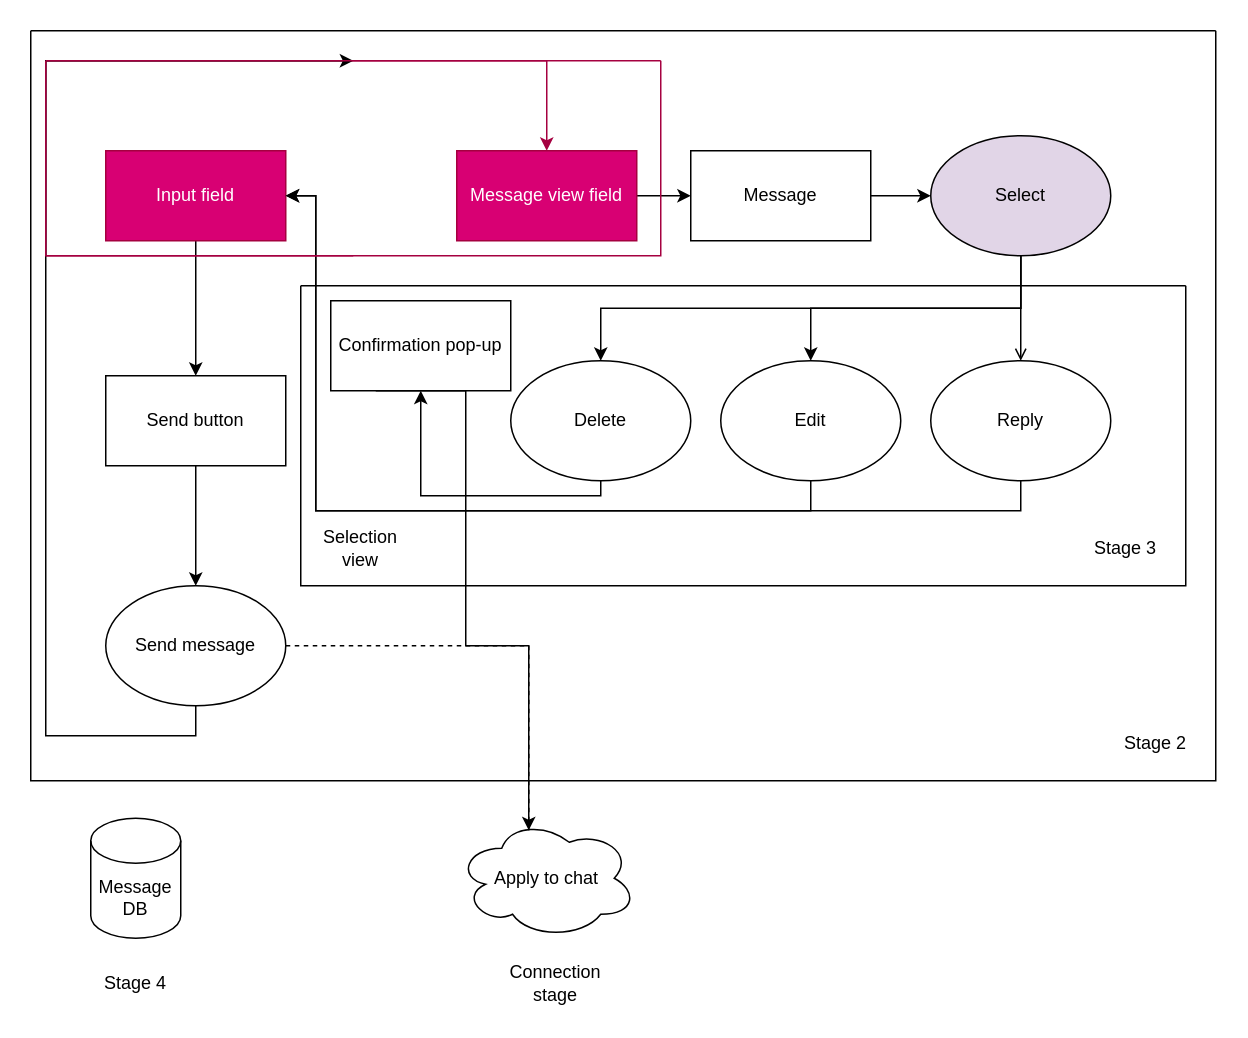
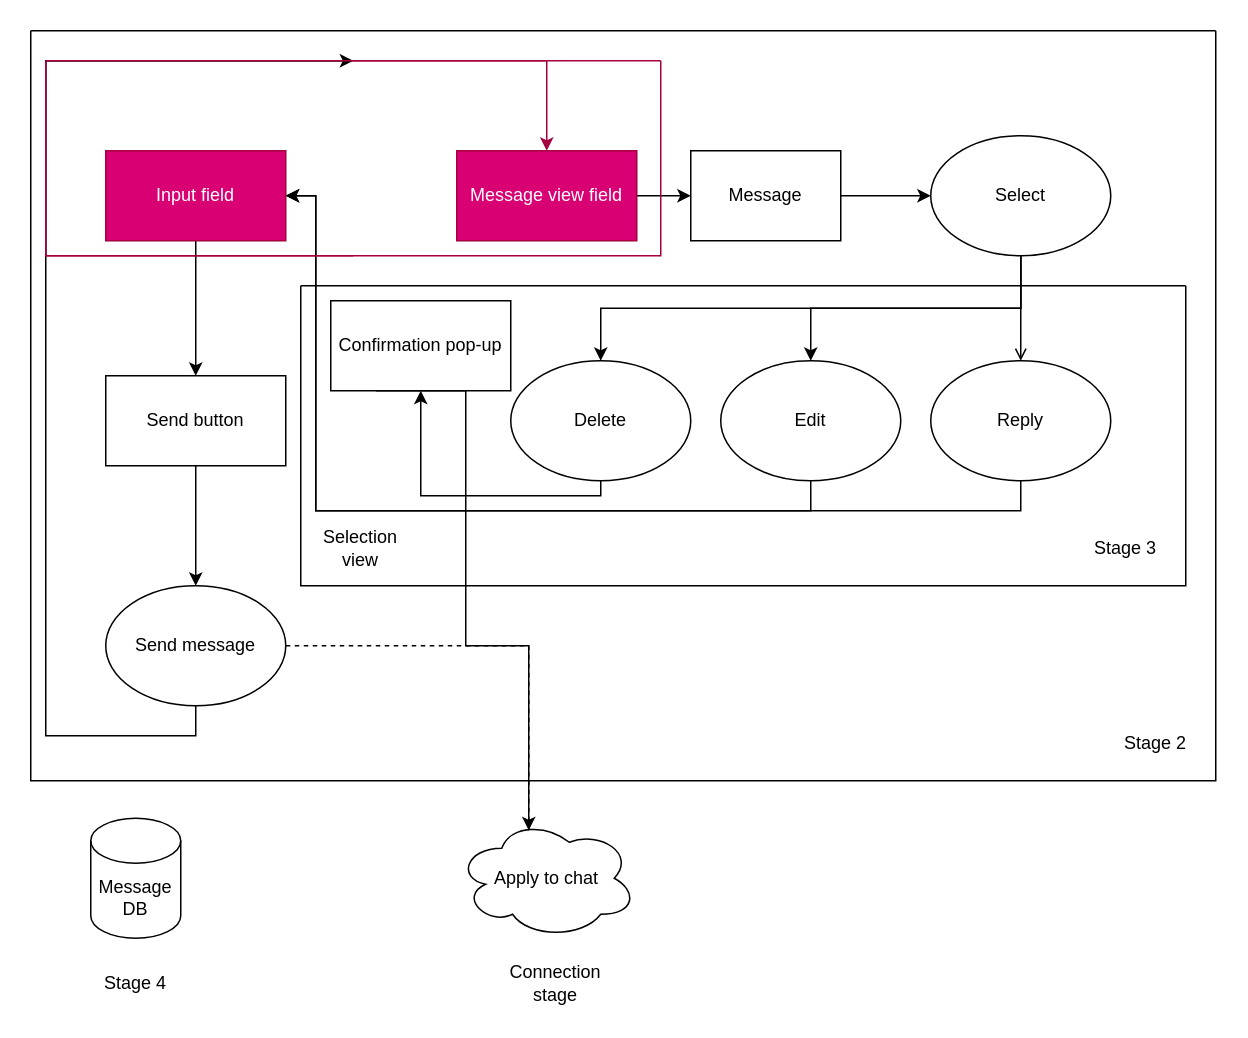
(781, 196) -> (766, 196)
(1021, 196) -> (1021, 196)
